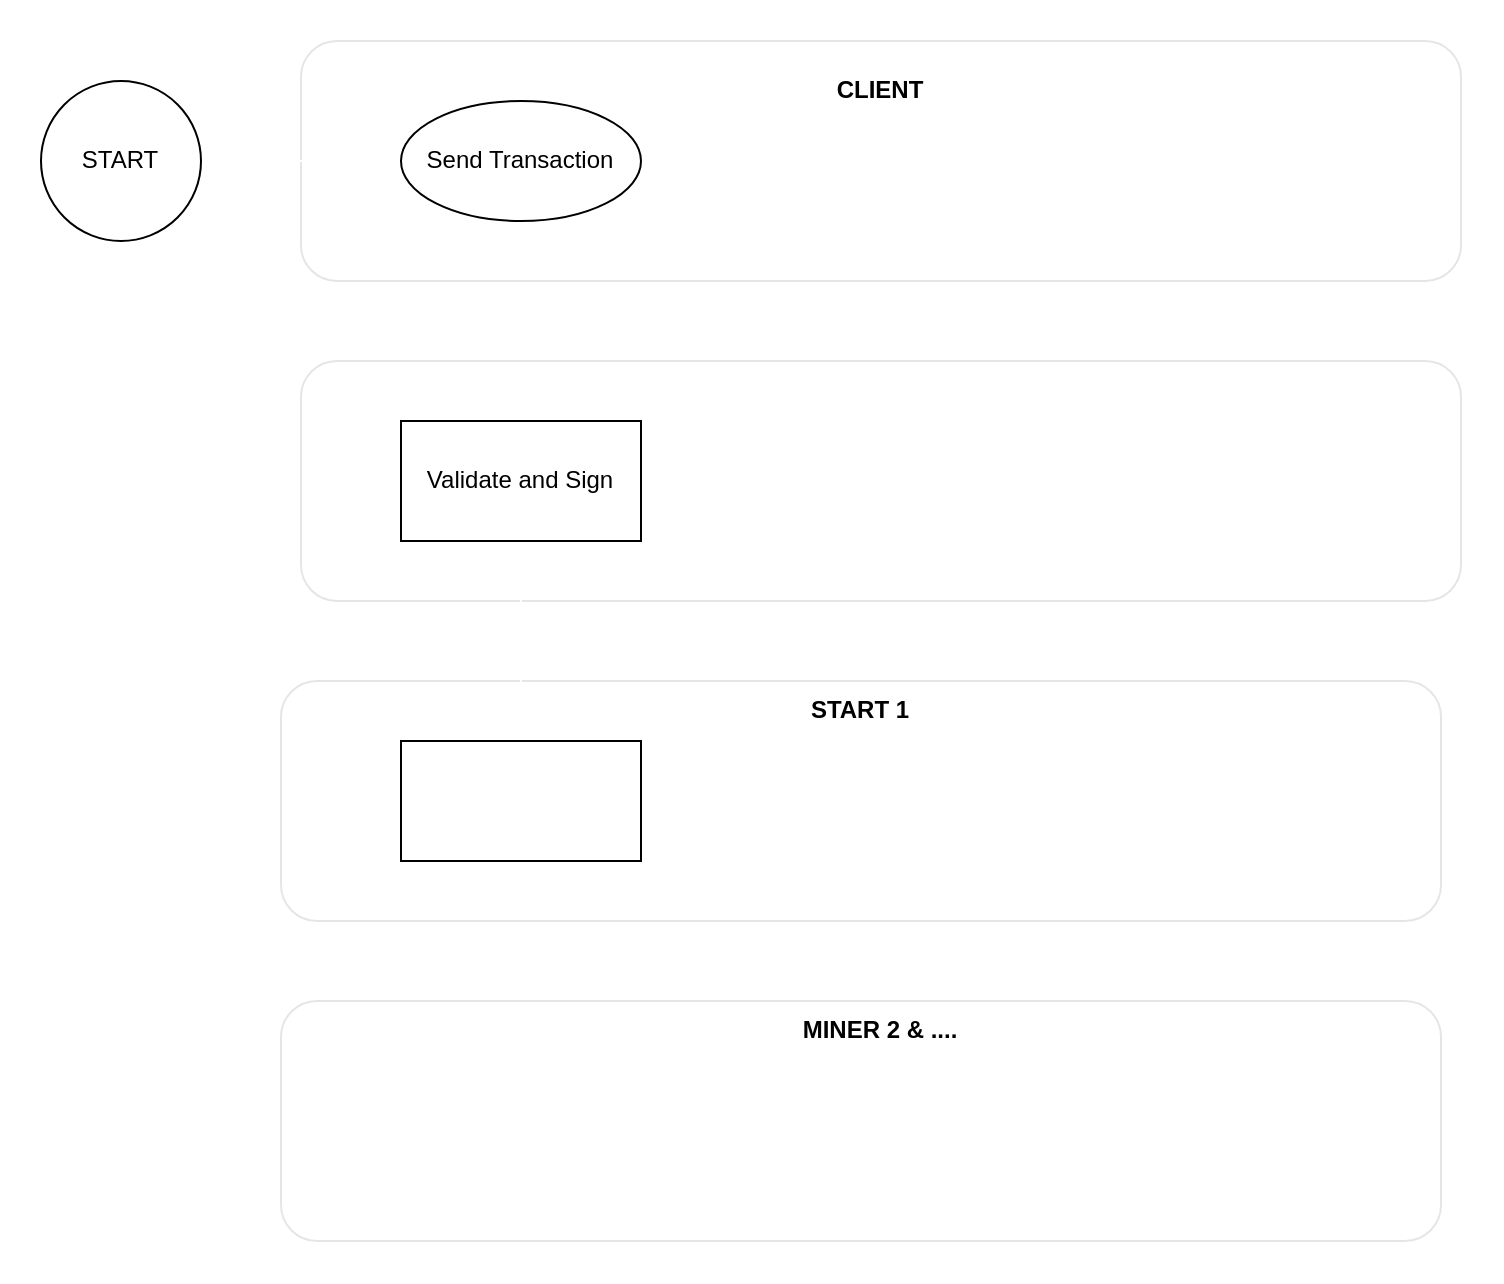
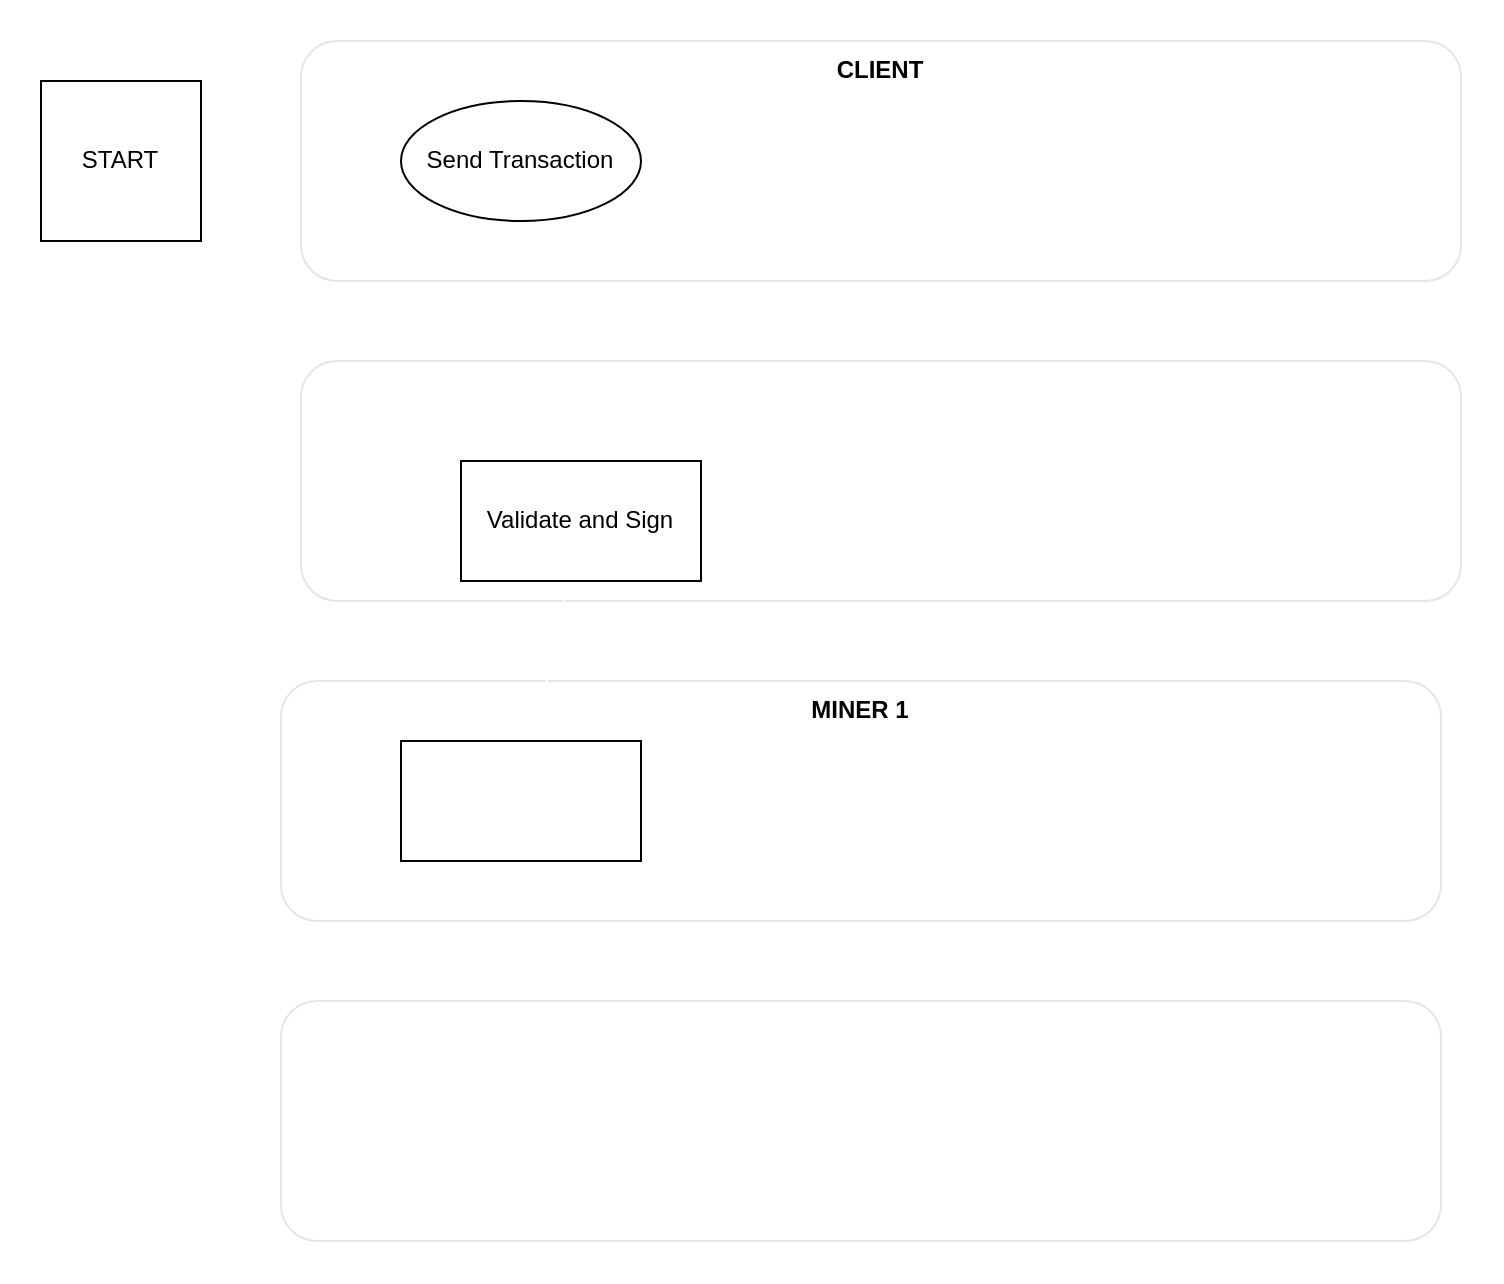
(881, 91) -> (881, 71)
(121, 161) -> (121, 161)
(300, 161) -> none
(521, 481) -> (581, 521)
(861, 711) -> (861, 711)
(881, 1031) -> none
